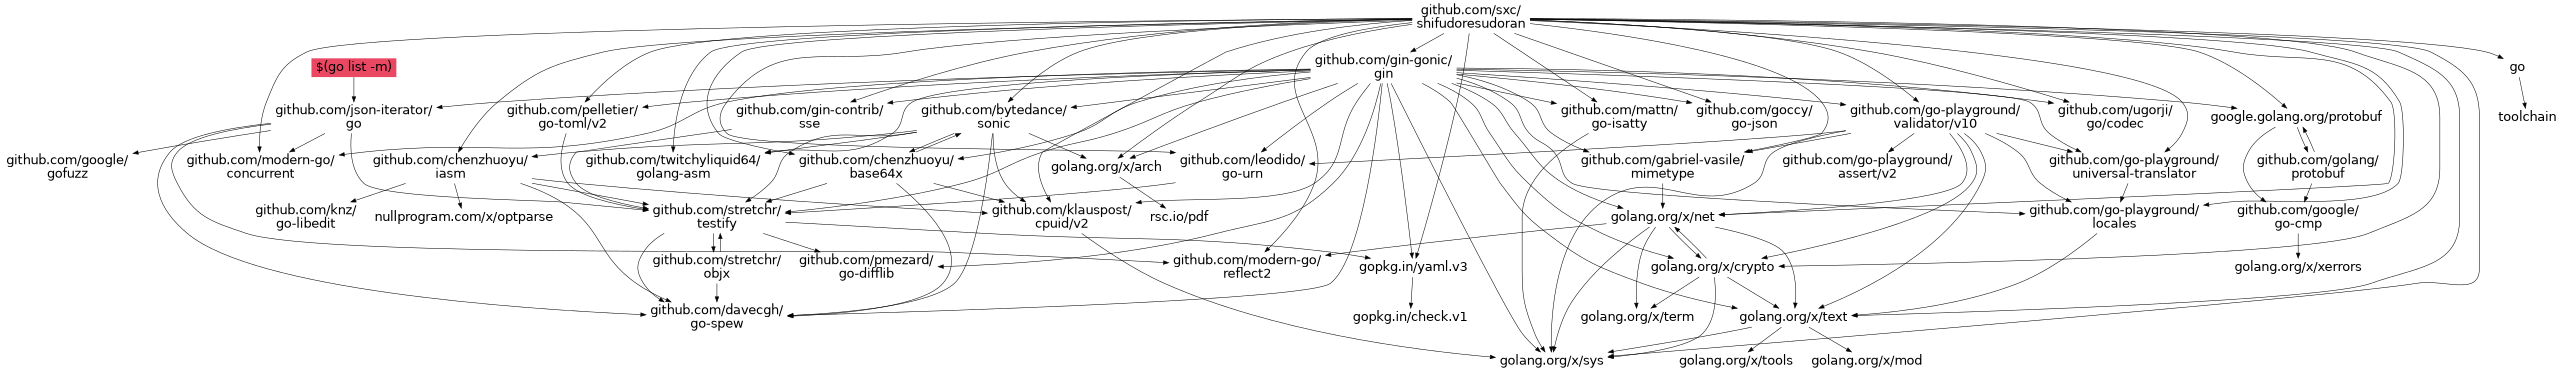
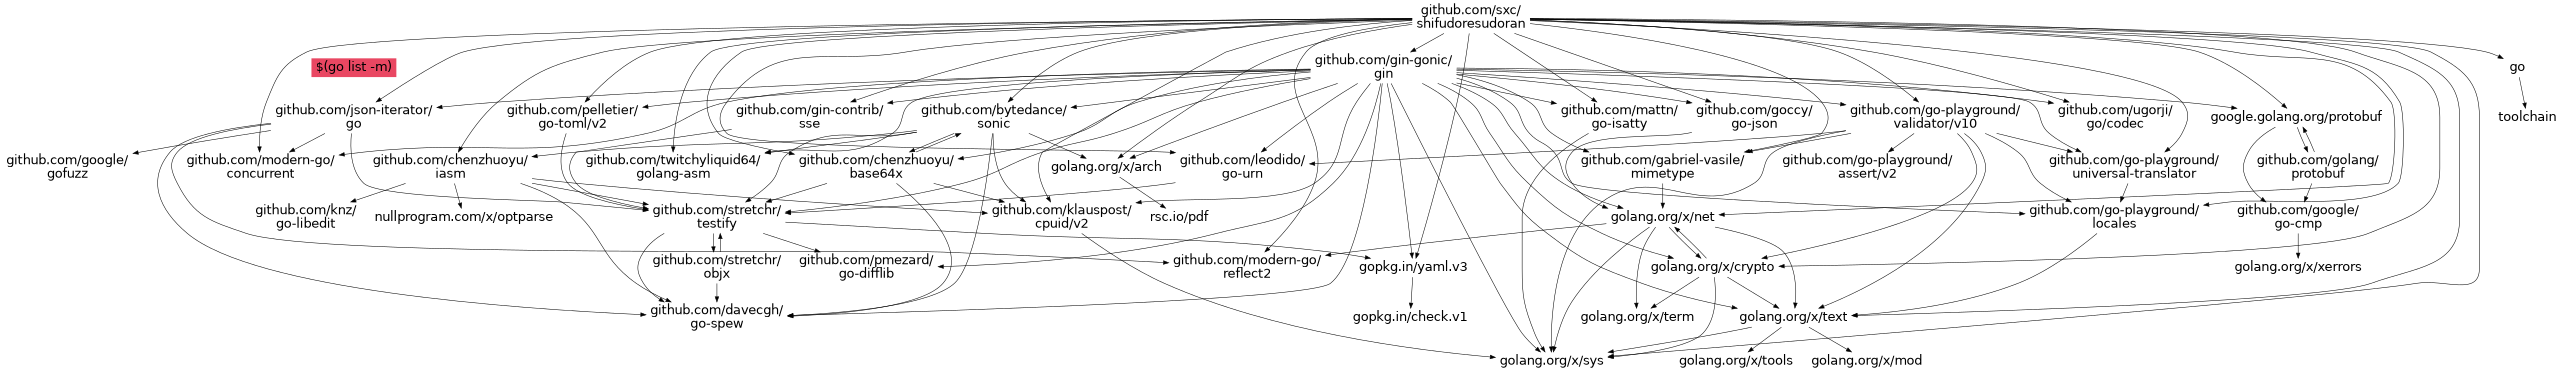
(354, 87) -> (707, 32)
(1872, 203) -> (1594, 141)
